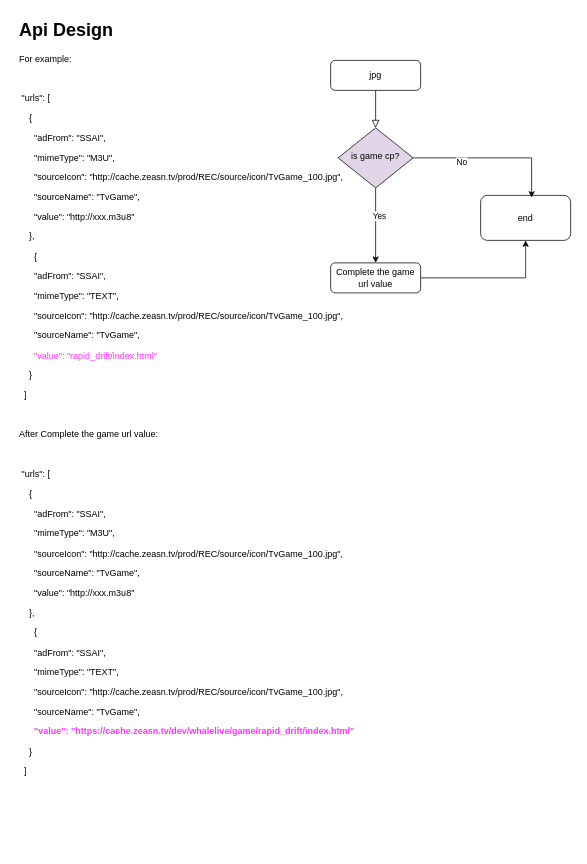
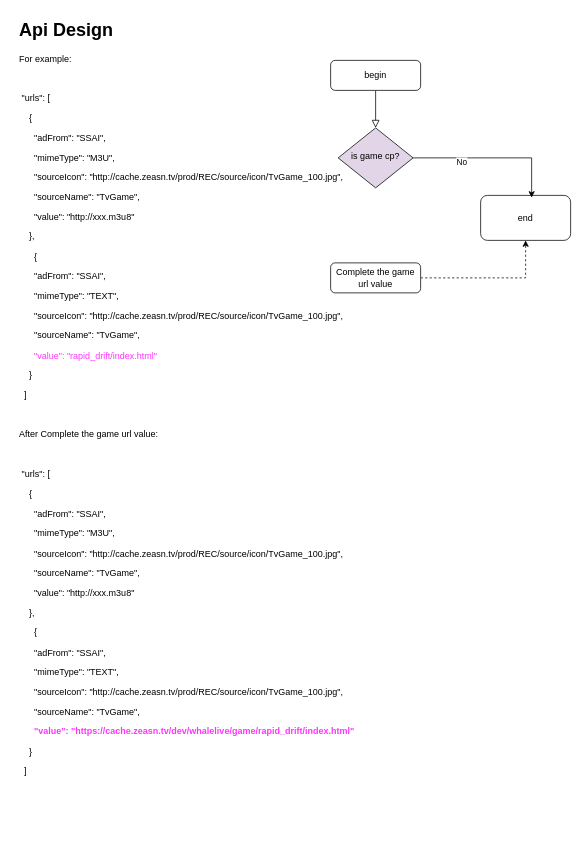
(375, 75) -> (375, 75)
(375, 223) -> none
(488, 278) -> (488, 278)
